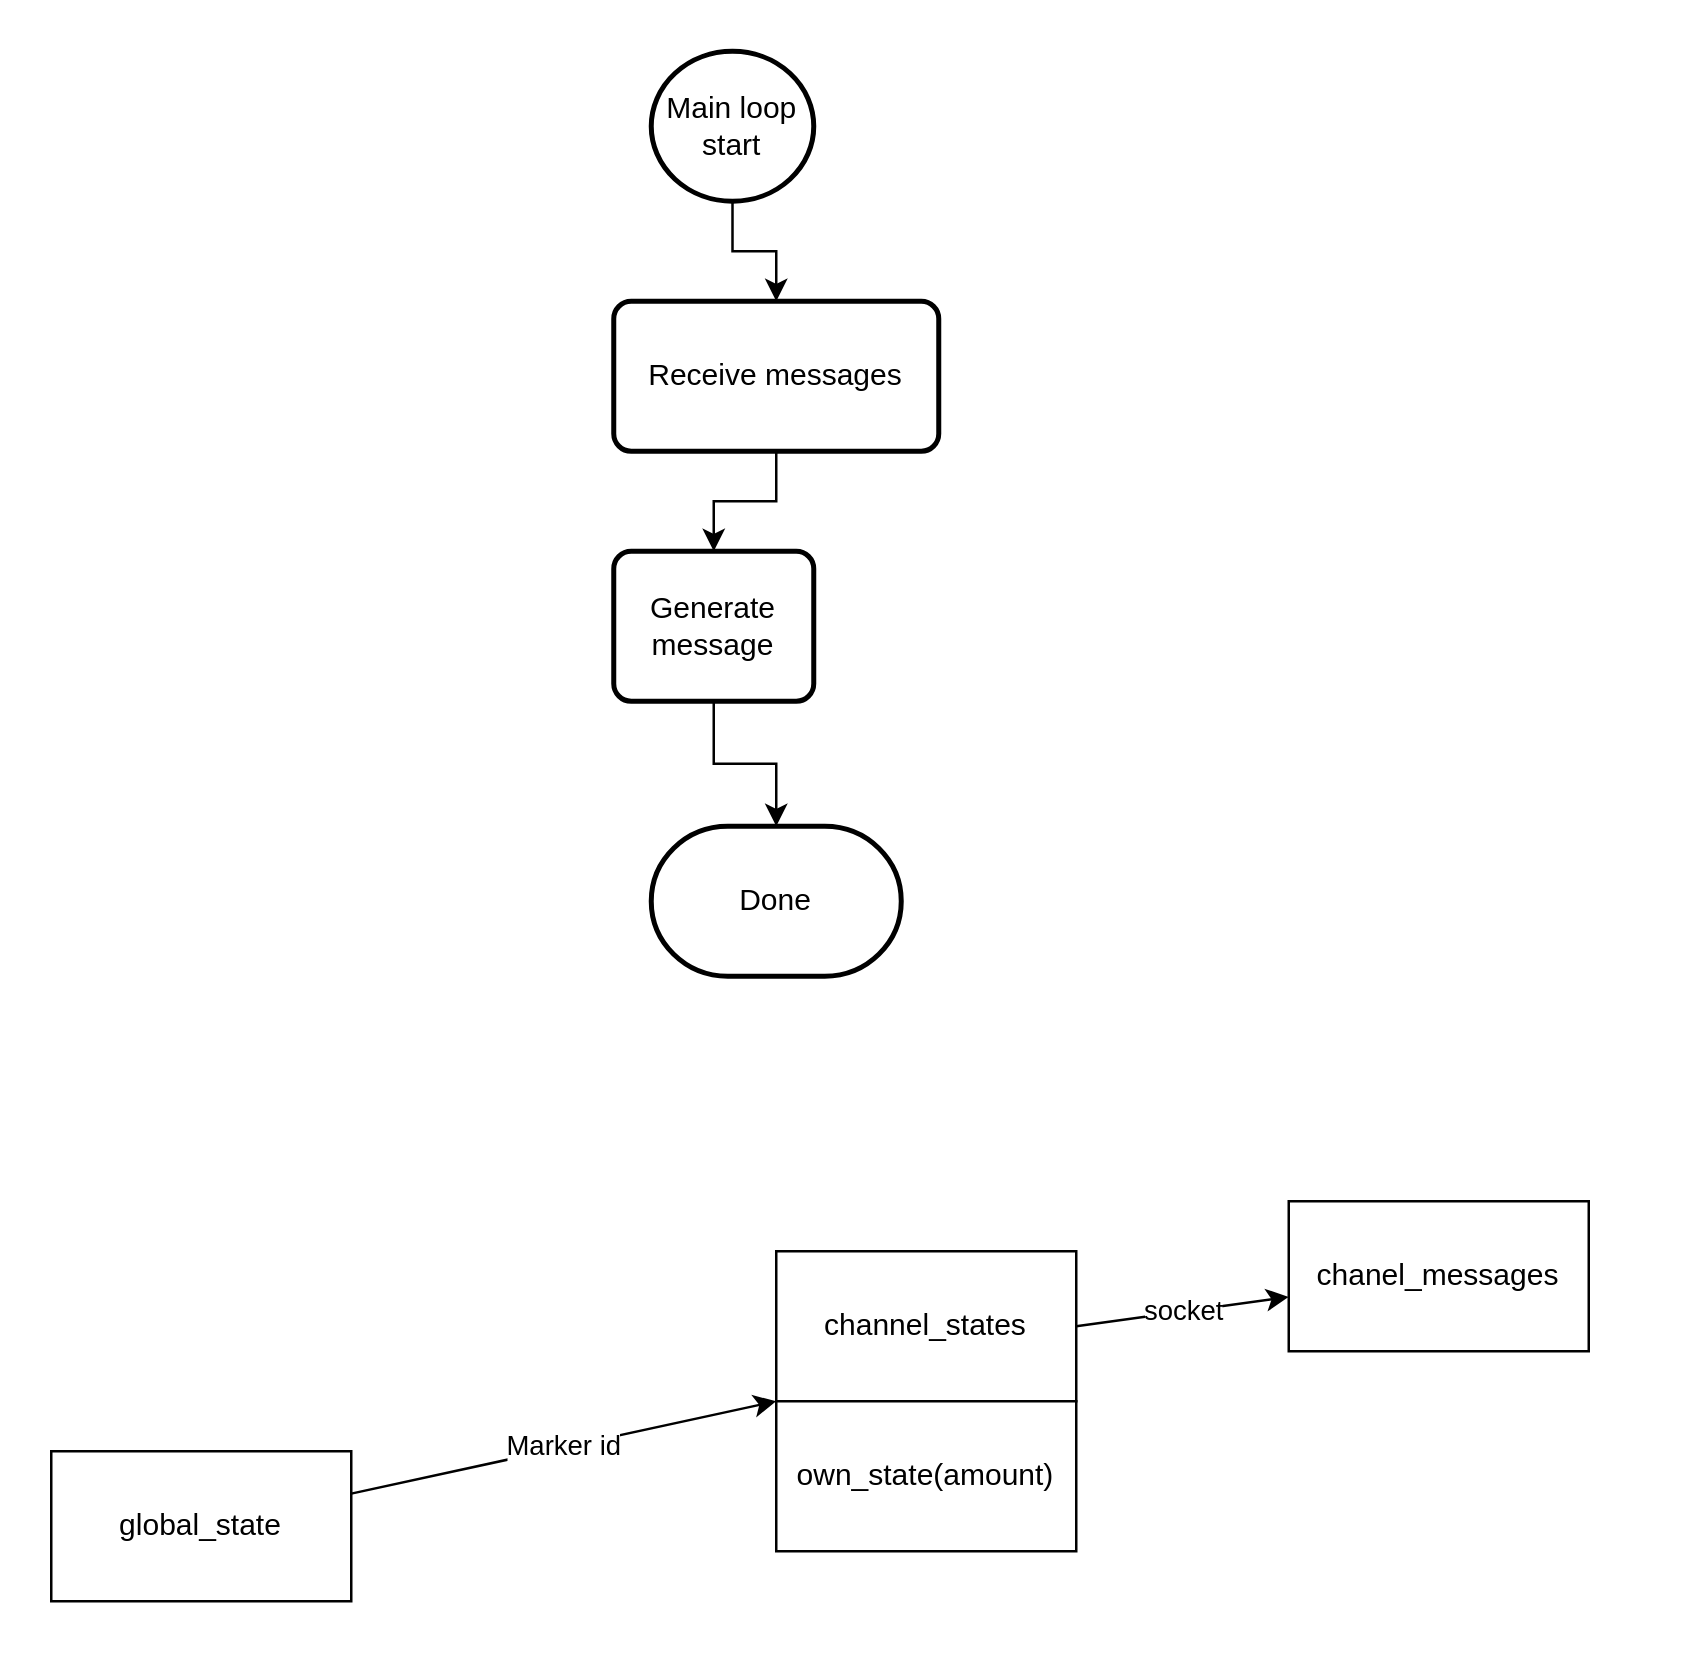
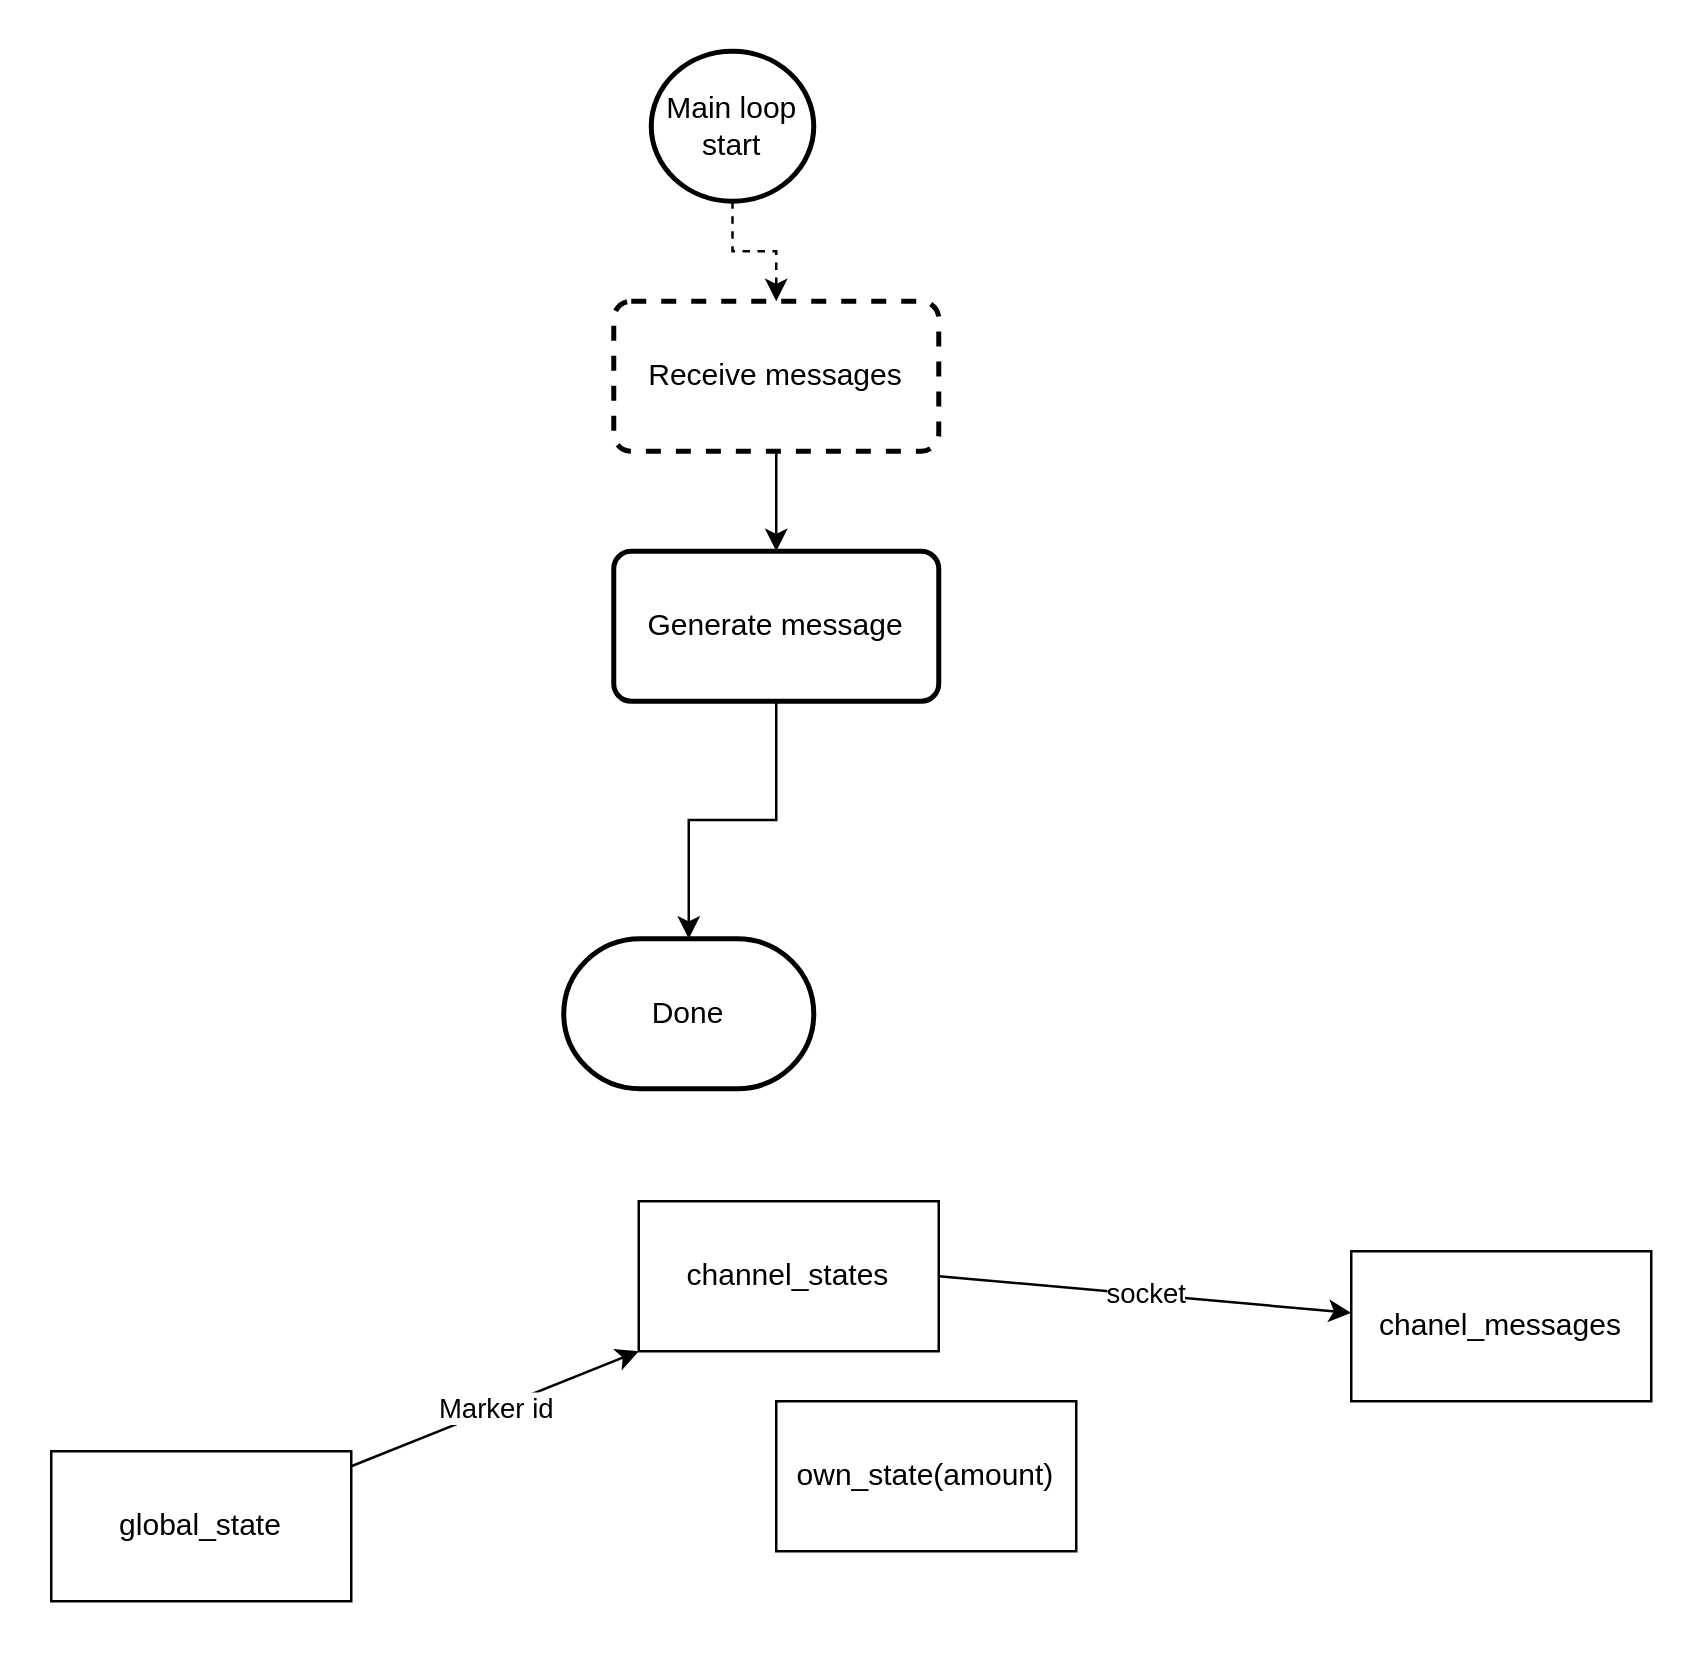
(748, 251) -> (748, 251)
(776, 376) -> (776, 376)
(714, 626) -> (776, 626)
(776, 901) -> (689, 1014)
(1439, 1276) -> (1501, 1326)
(926, 1326) -> (789, 1276)
